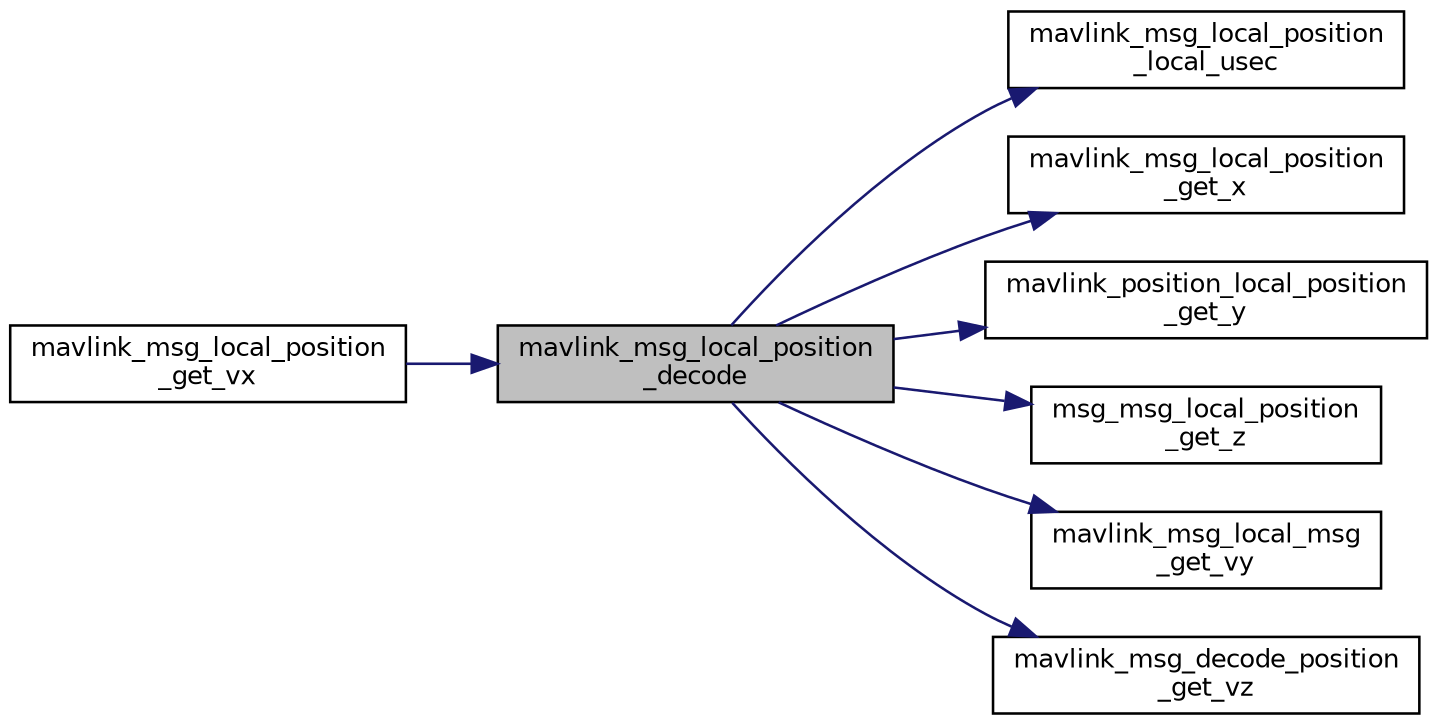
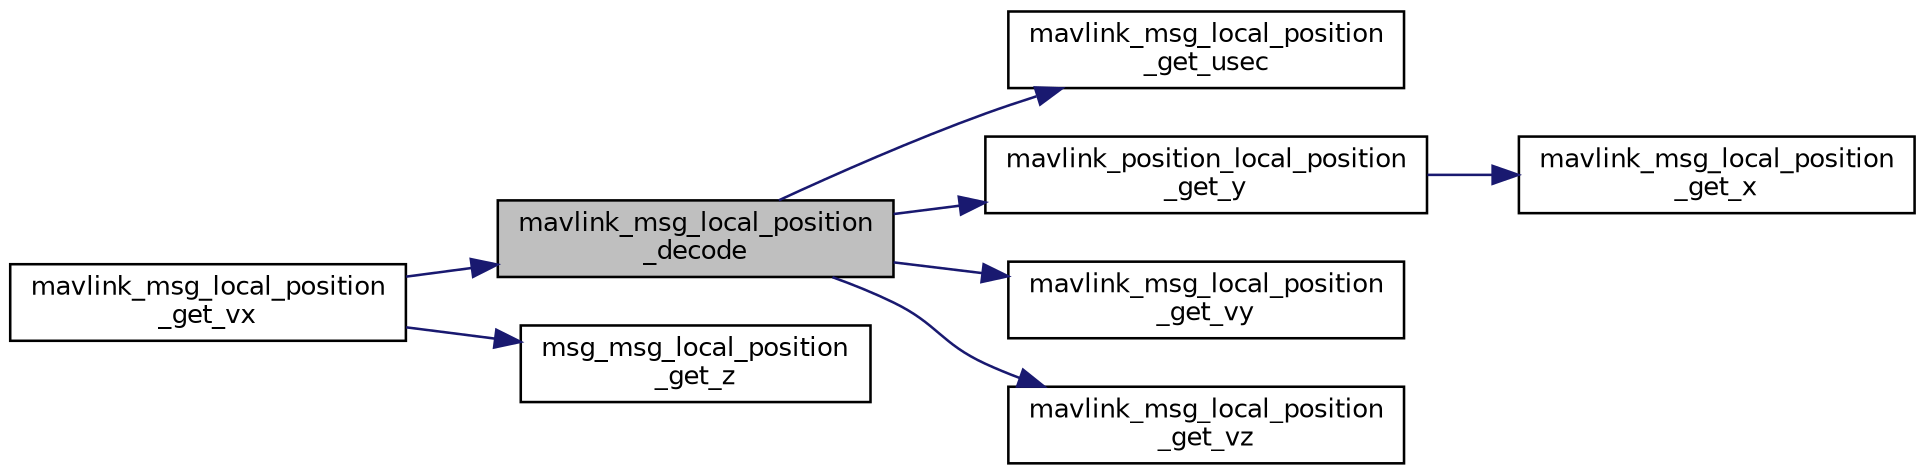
(1206, 50) -> (1206, 50)
(902, 269) -> (1460, 175)
(949, 394) -> (451, 333)
(1206, 550) -> (1206, 300)
(1206, 675) -> (1206, 425)
